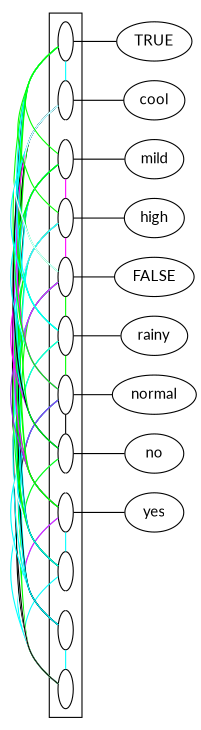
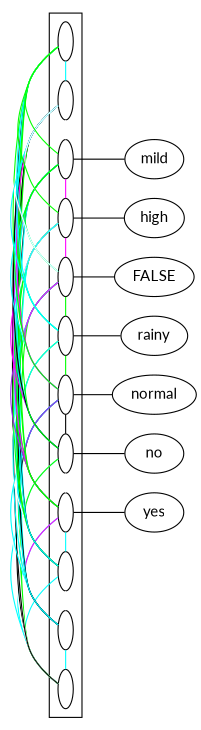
(154, 41) -> none
(154, 100) -> none
